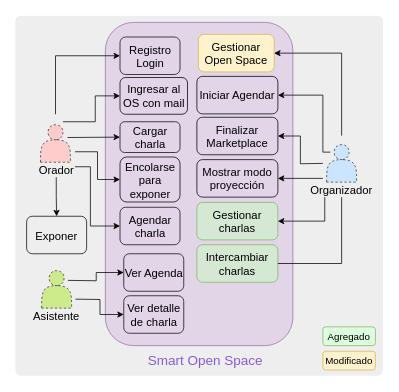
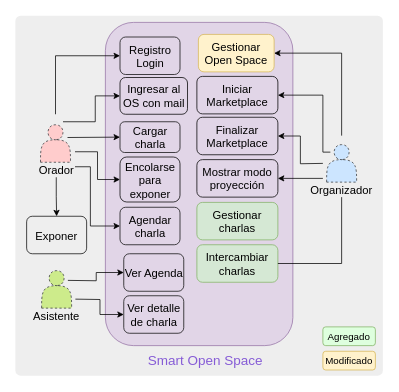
(237, 95) -> (237, 95)
(325, 210) -> none
